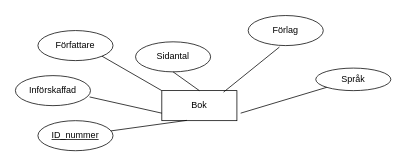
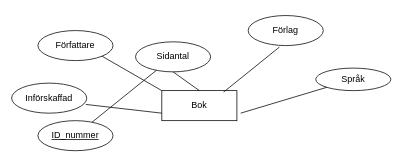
(53, 90) -> (49, 98)
(147, 126) -> (124, 96)
